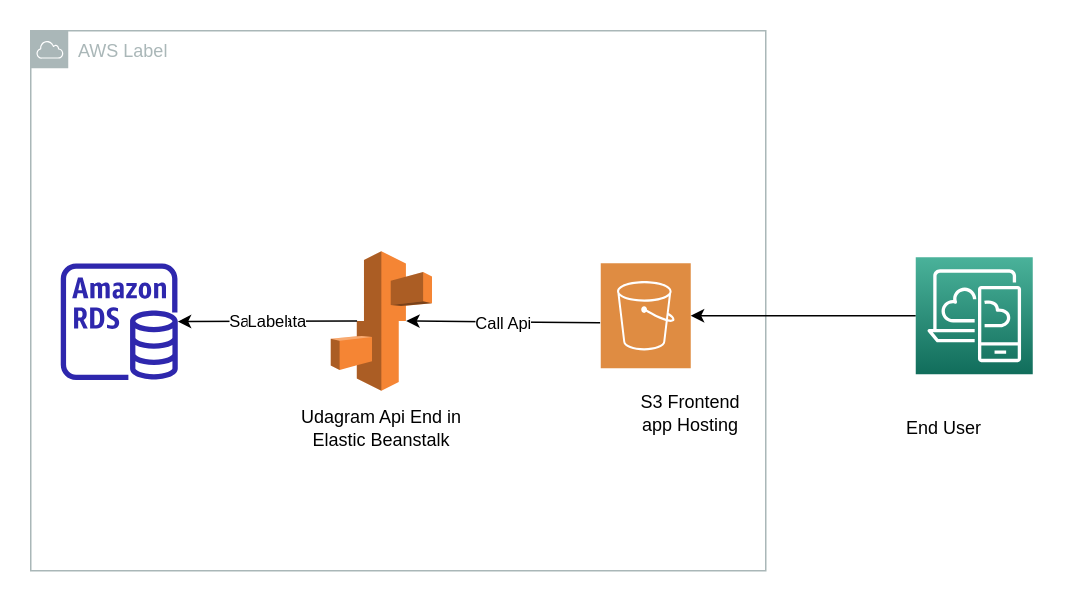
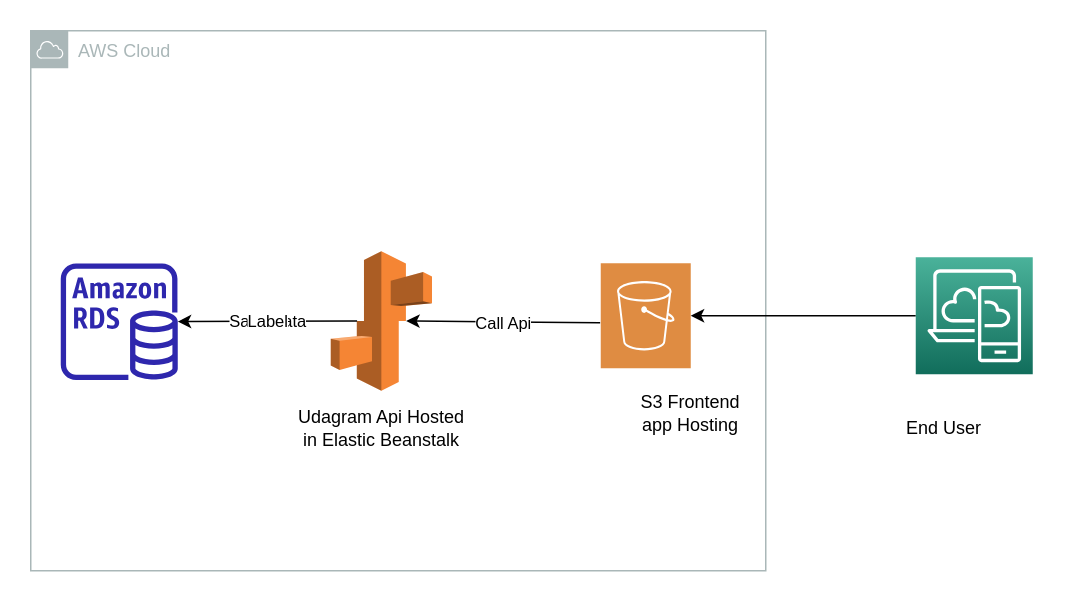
(119, 52) -> (119, 52)
(382, 428) -> (382, 428)
